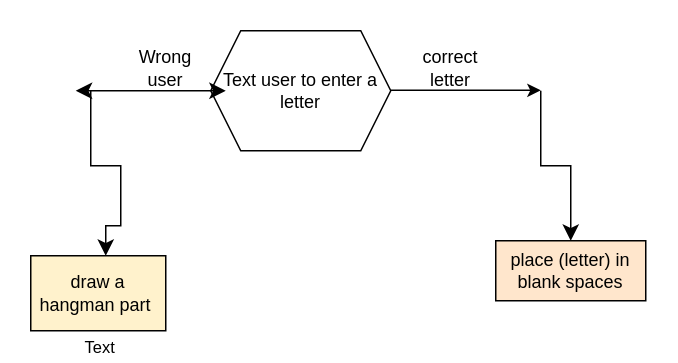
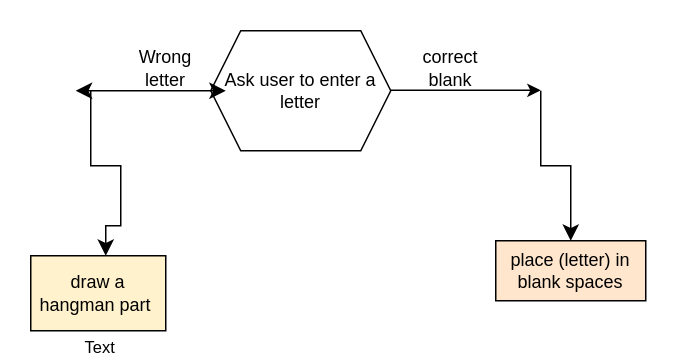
(166, 68) -> (166, 68)
(451, 68) -> (451, 68)
(301, 91) -> (301, 91)
